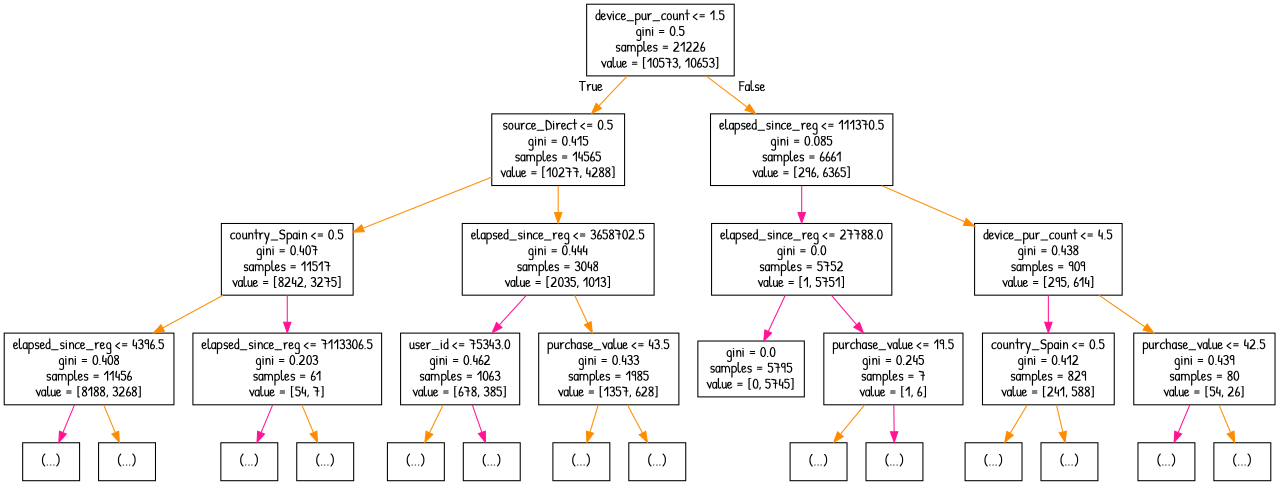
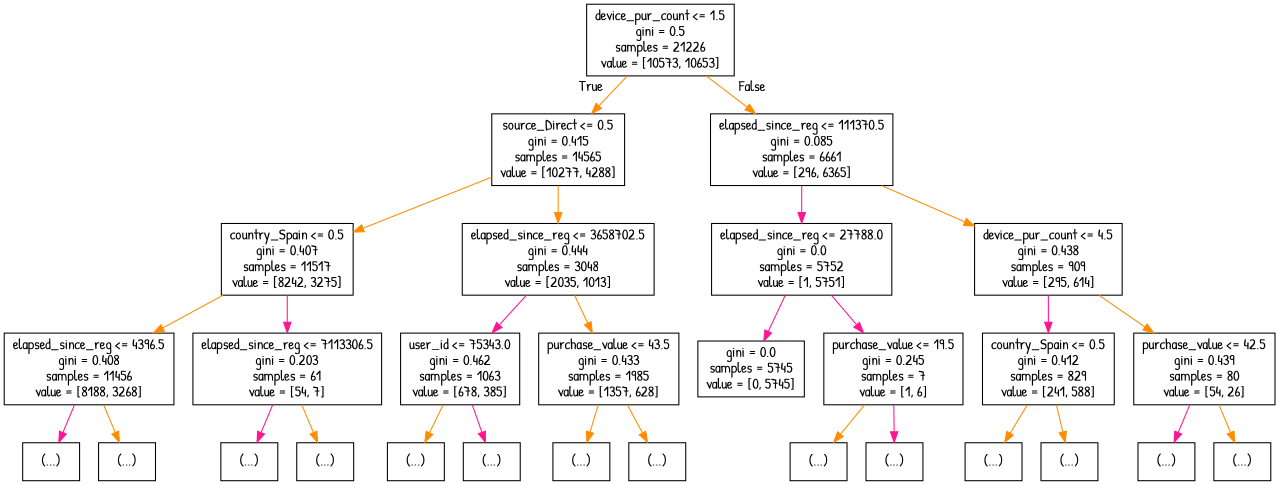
(751, 369) -> (751, 369)
